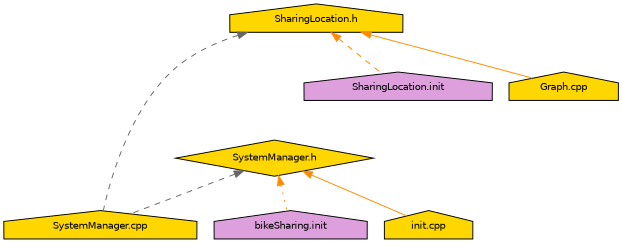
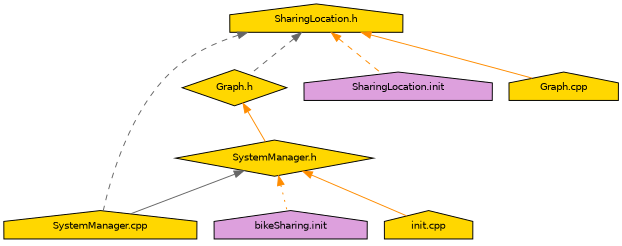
none -> (235, 88)
(183, 194) -> (183, 194)
